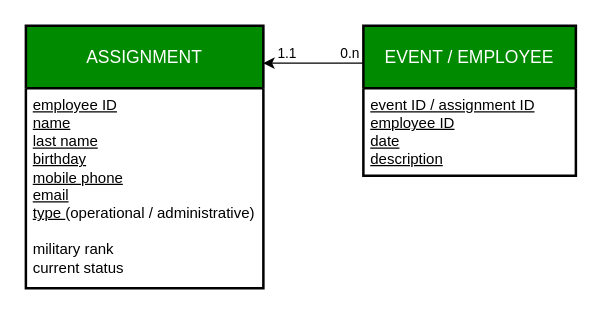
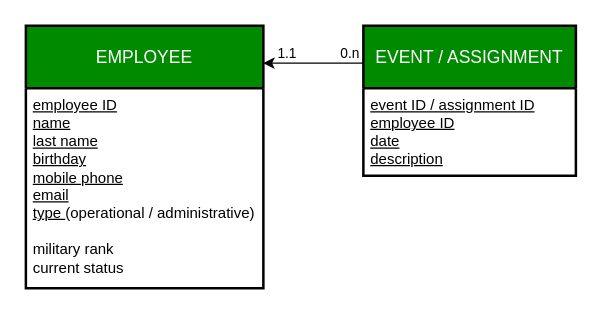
(144, 57) -> (144, 57)
(469, 57) -> (469, 57)
